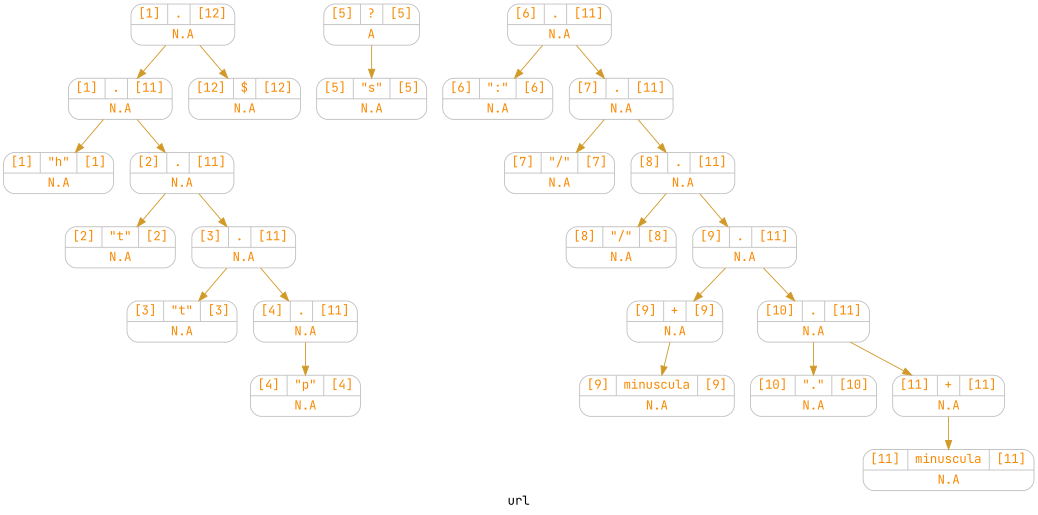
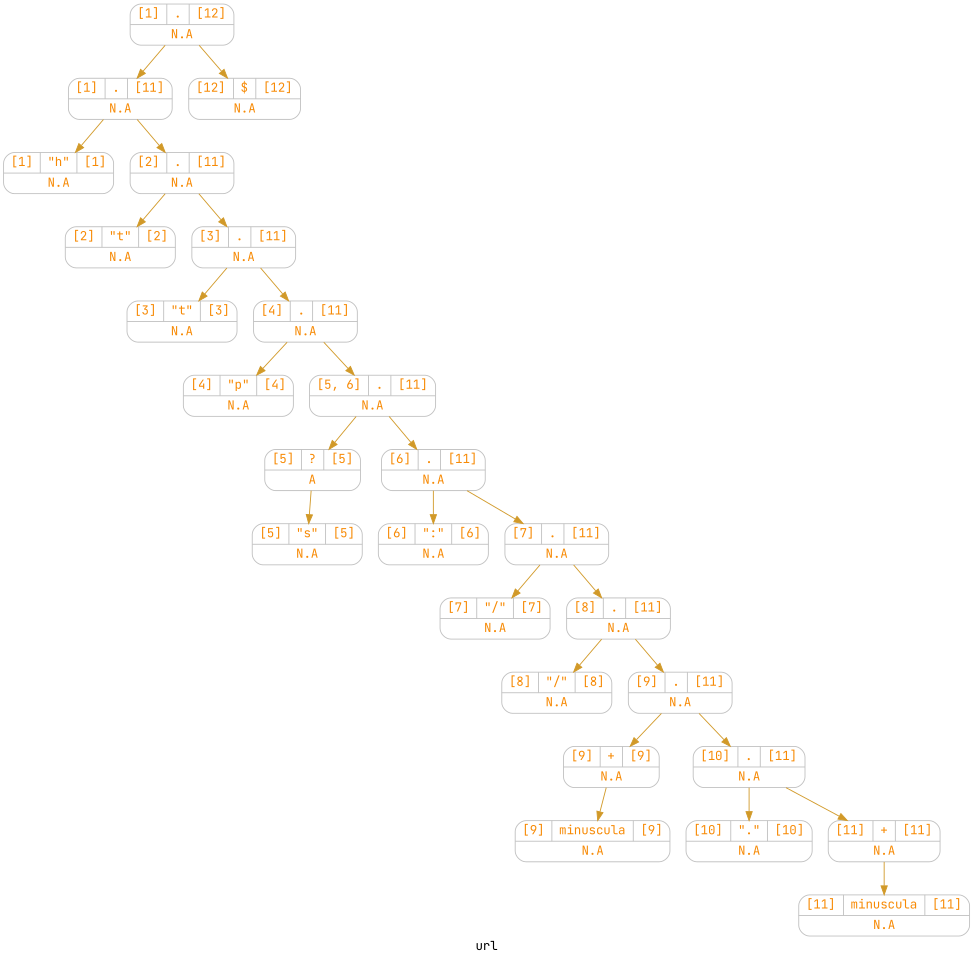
none -> (373, 396)
